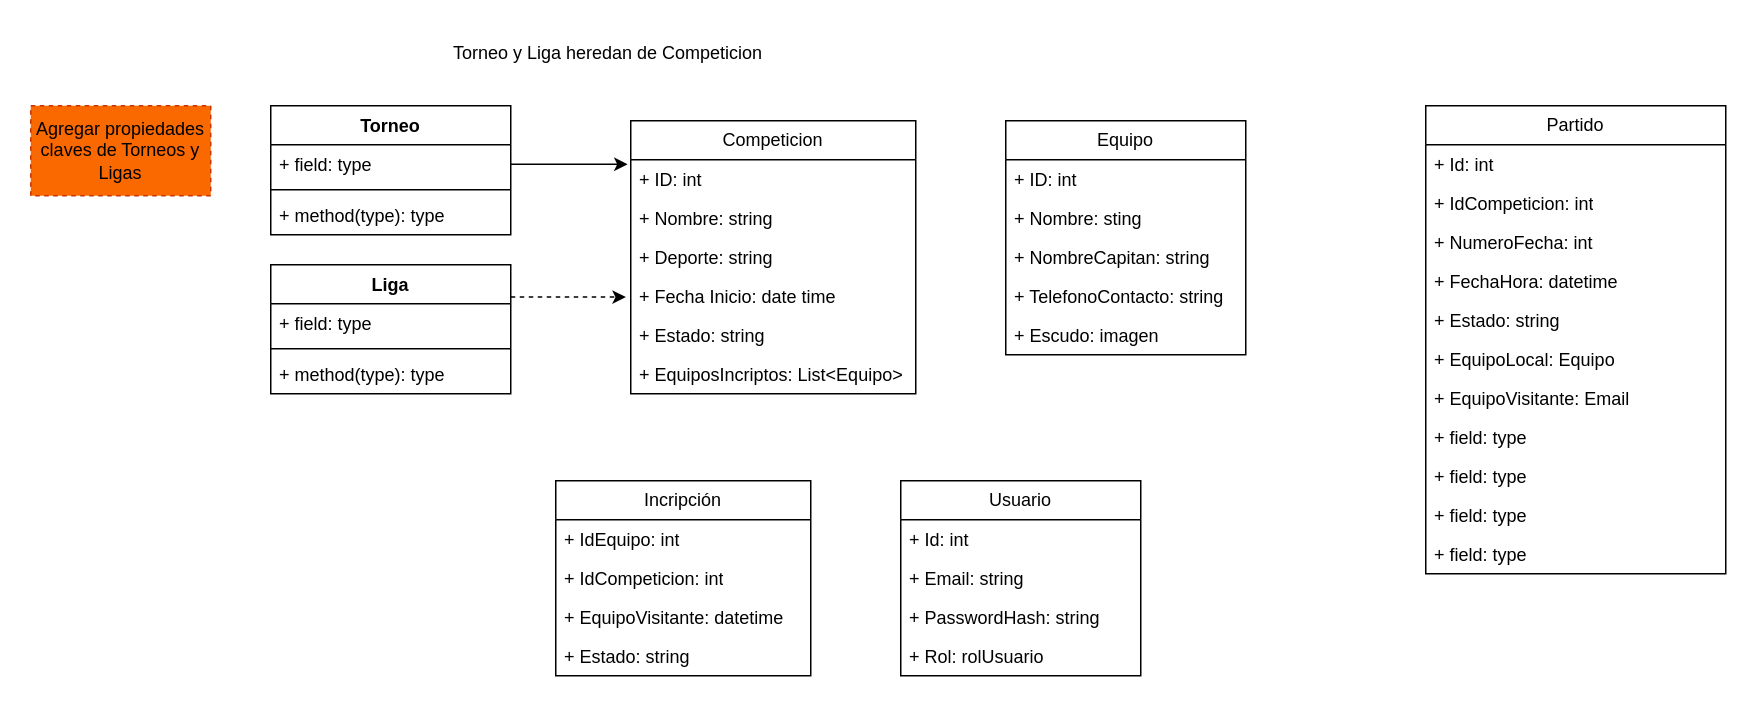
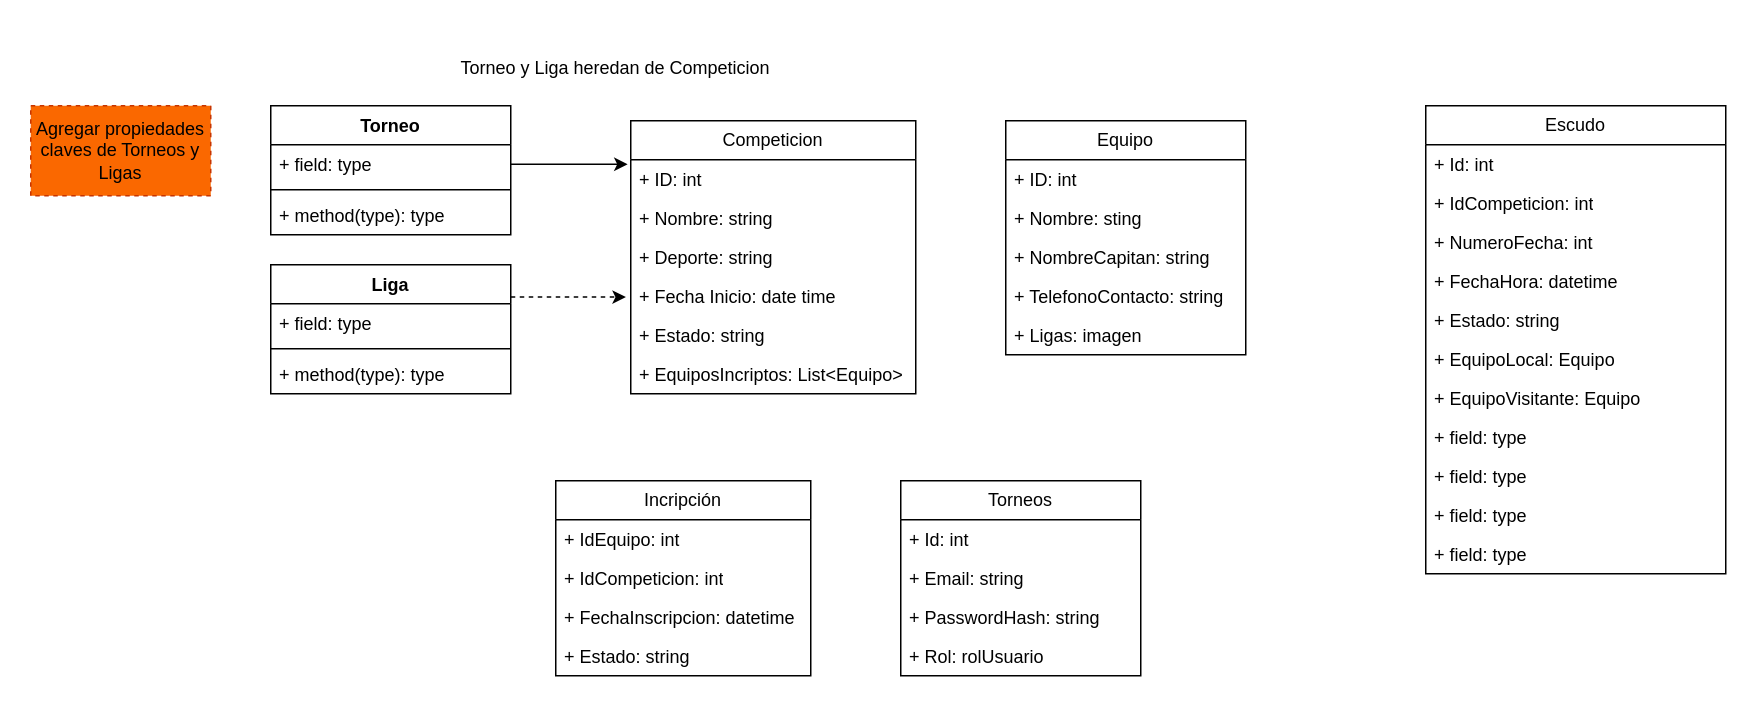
(608, 53) -> (616, 68)
(1576, 125) -> (1576, 125)
(1086, 337) -> (1079, 337)
(1537, 400) -> (1544, 400)
(1021, 500) -> (1021, 500)
(684, 619) -> (685, 630)
